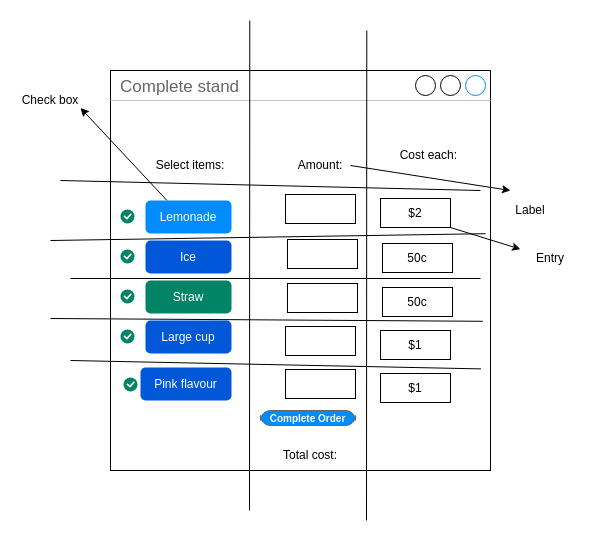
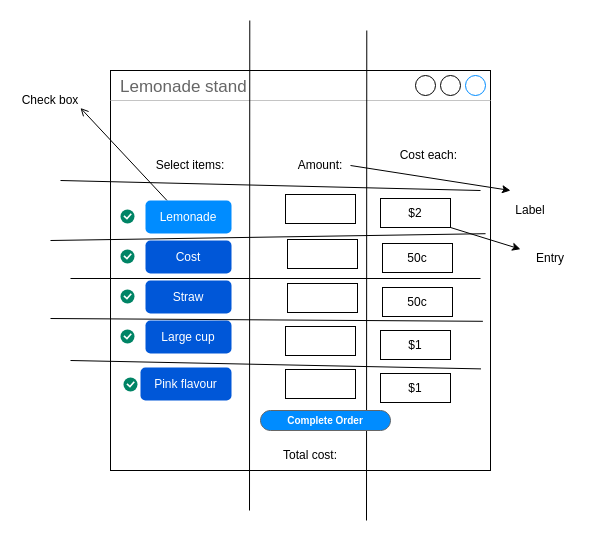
(183, 88) -> (185, 88)
(86, 113) -> (84, 112)
(189, 258) -> (189, 258)
(189, 297) -> (189, 297)
(308, 418) -> (326, 421)
